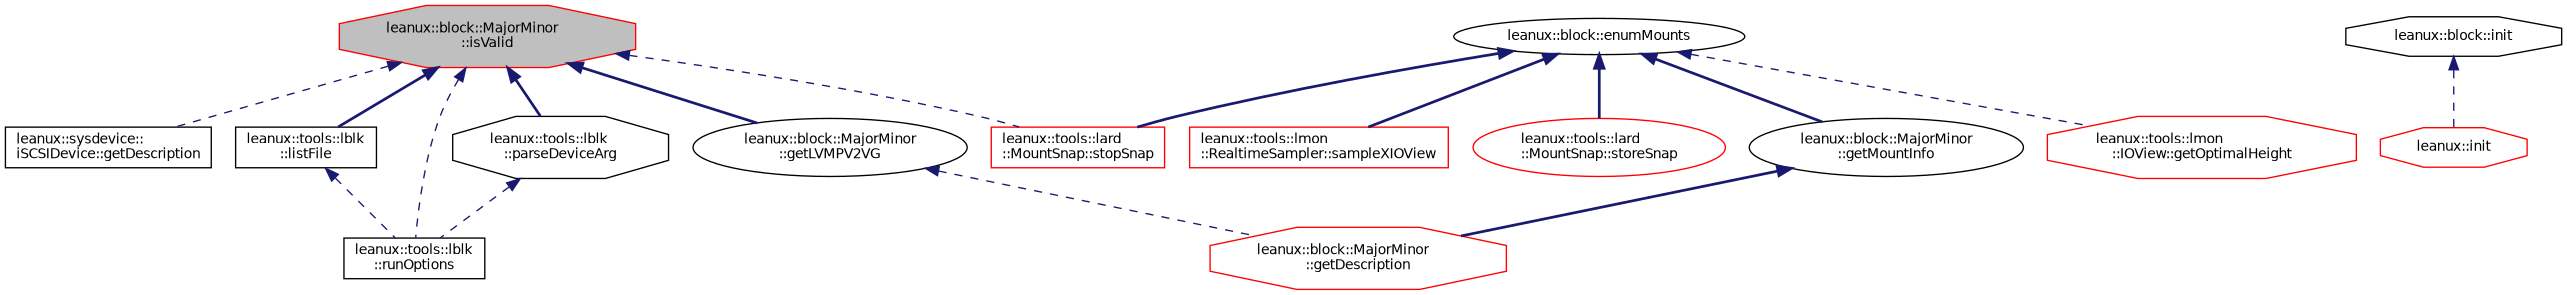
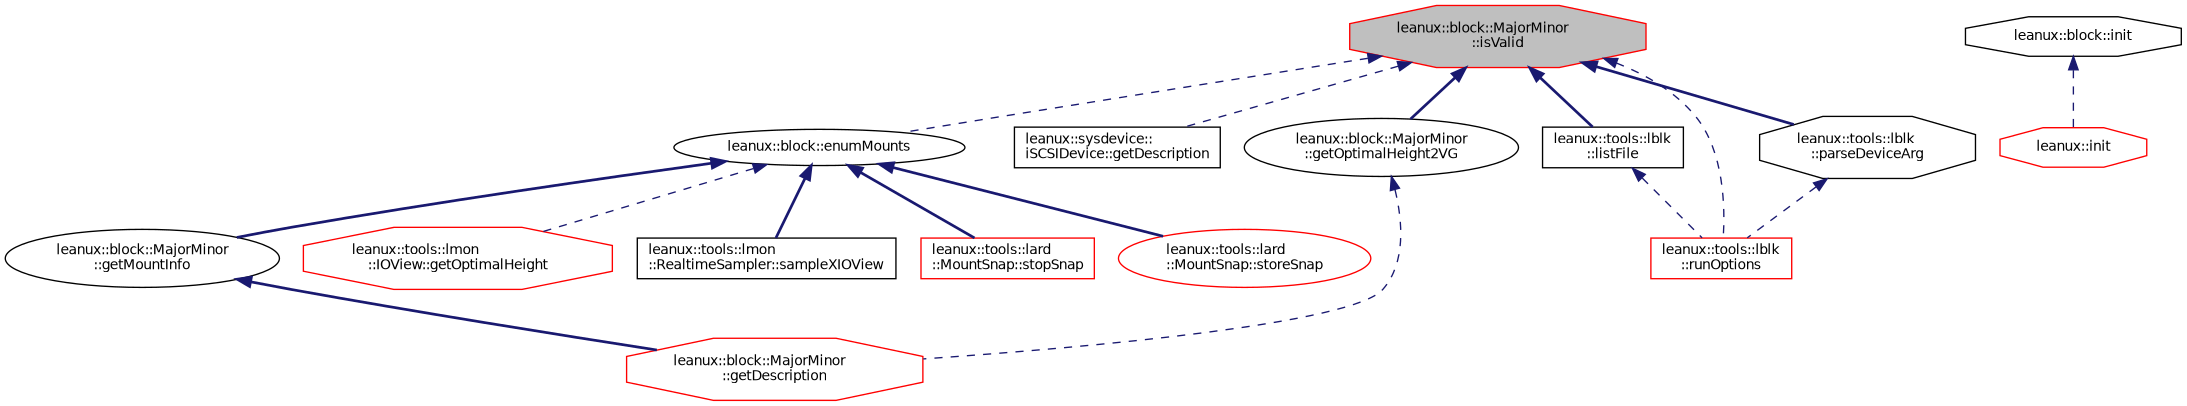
(825, 86) -> (1135, 95)
(830, 147) -> (1381, 147)
(1319, 147) -> (767, 258)
(414, 258) -> (1721, 258)
